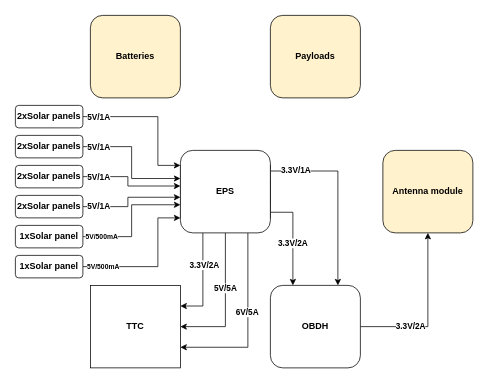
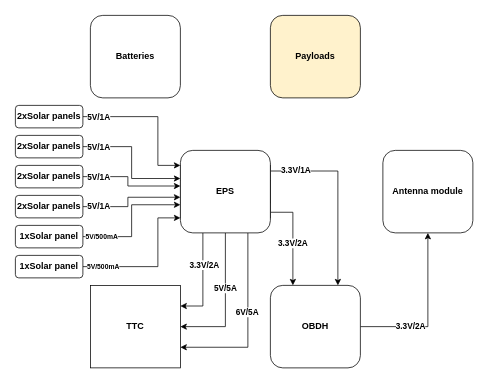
(135, 57) -> (135, 57)
(428, 192) -> (428, 192)
